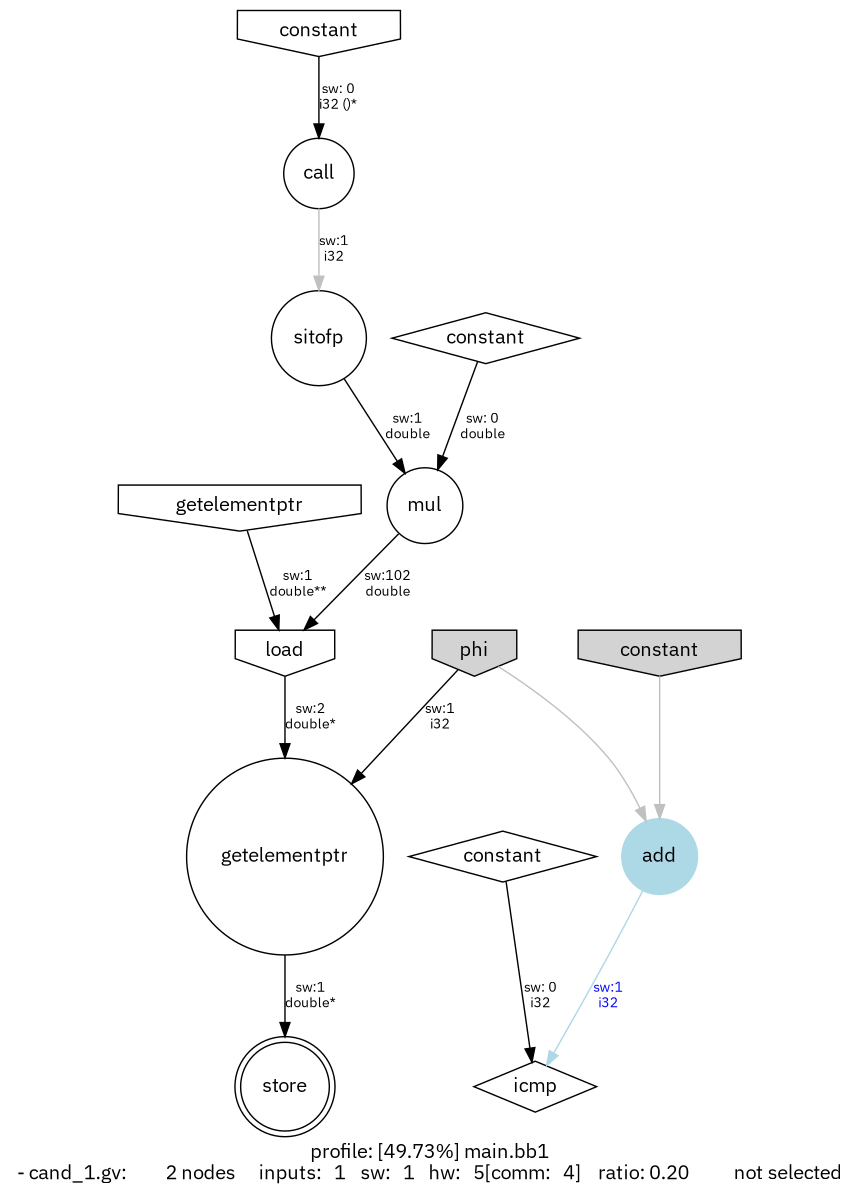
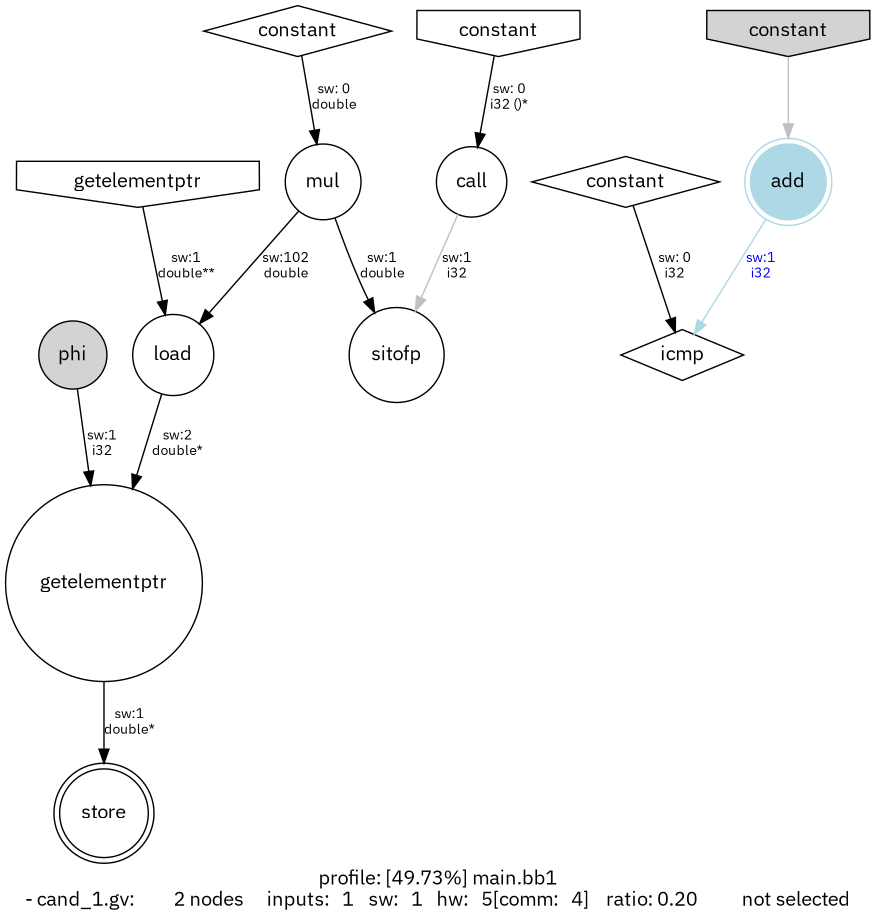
(371, 420) -> (350, 259)
(285, 651) -> (173, 355)
(474, 651) -> (73, 355)
(579, 728) -> none
(660, 857) -> (788, 182)
